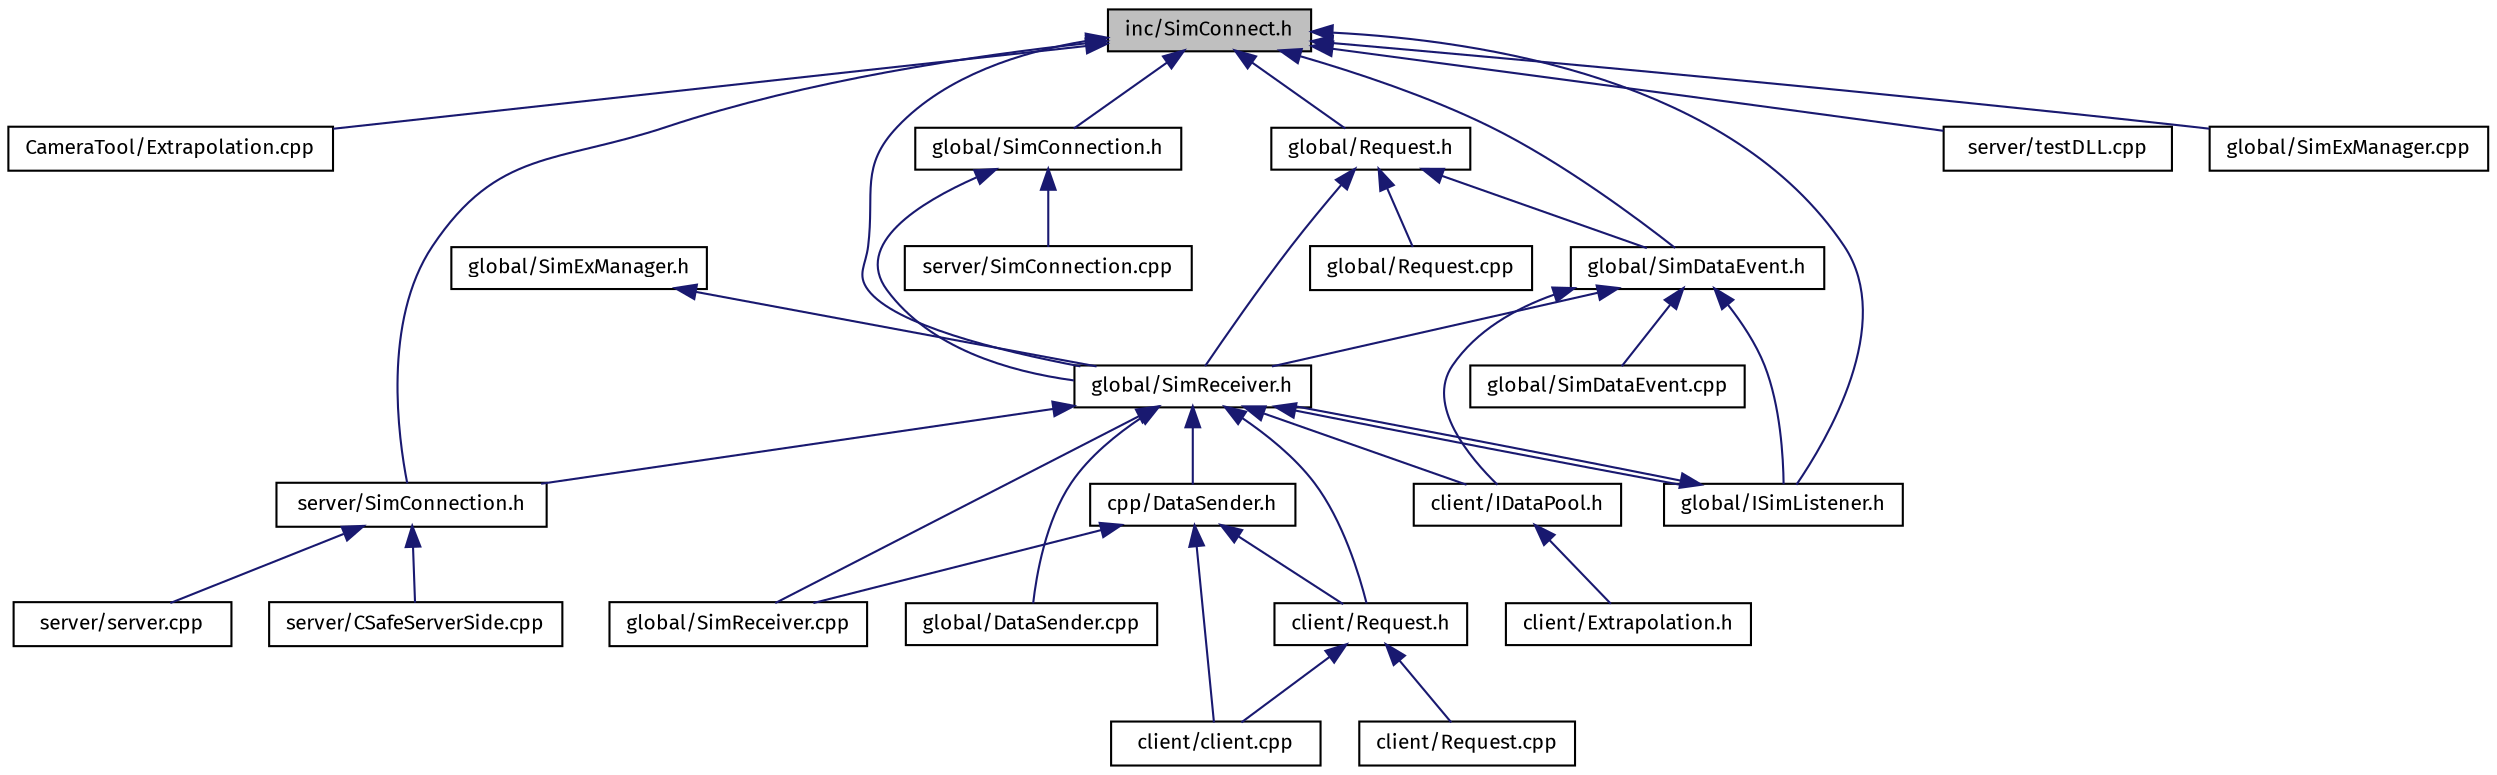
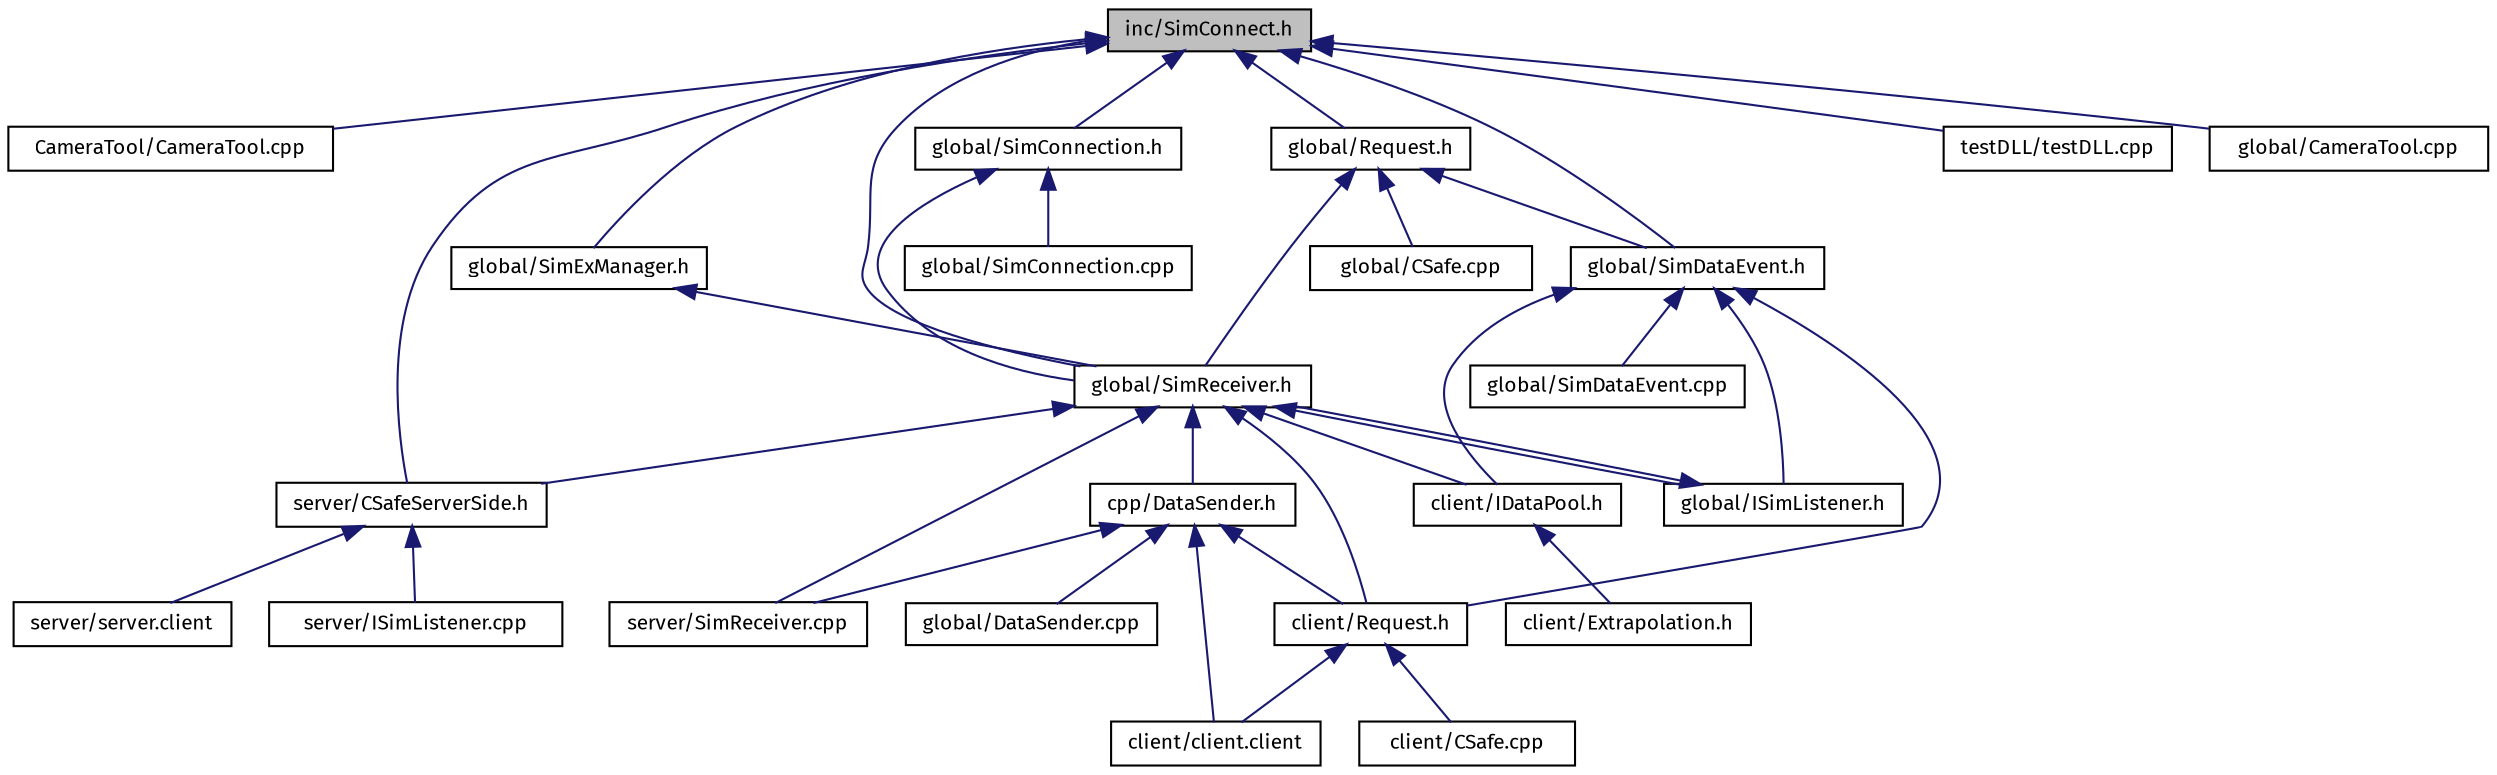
(1730, 139) -> (765, 114)
(171, 149) -> (171, 149)
(2058, 149) -> (2058, 149)
(2349, 149) -> (2349, 149)
(1048, 268) -> (1048, 268)
(1421, 268) -> (1421, 268)
(1435, 330) -> (1853, 539)
(1063, 496) -> (1103, 571)
(412, 505) -> (412, 505)
(123, 624) -> (123, 624)
(416, 624) -> (416, 624)
(738, 624) -> (738, 624)
(1216, 744) -> (1216, 744)
(1467, 744) -> (1467, 744)
